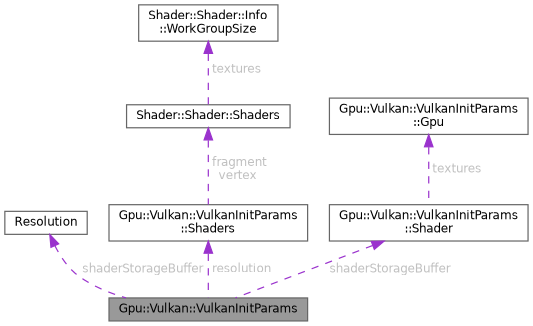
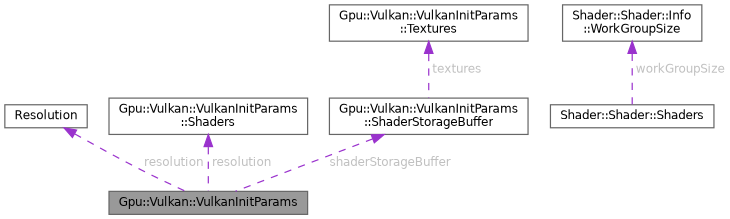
(235, 70) -> (679, 70)
(429, 116) -> (429, 23)
(208, 172) -> none
(429, 223) -> (429, 116)
(141, 269) -> (172, 163)
